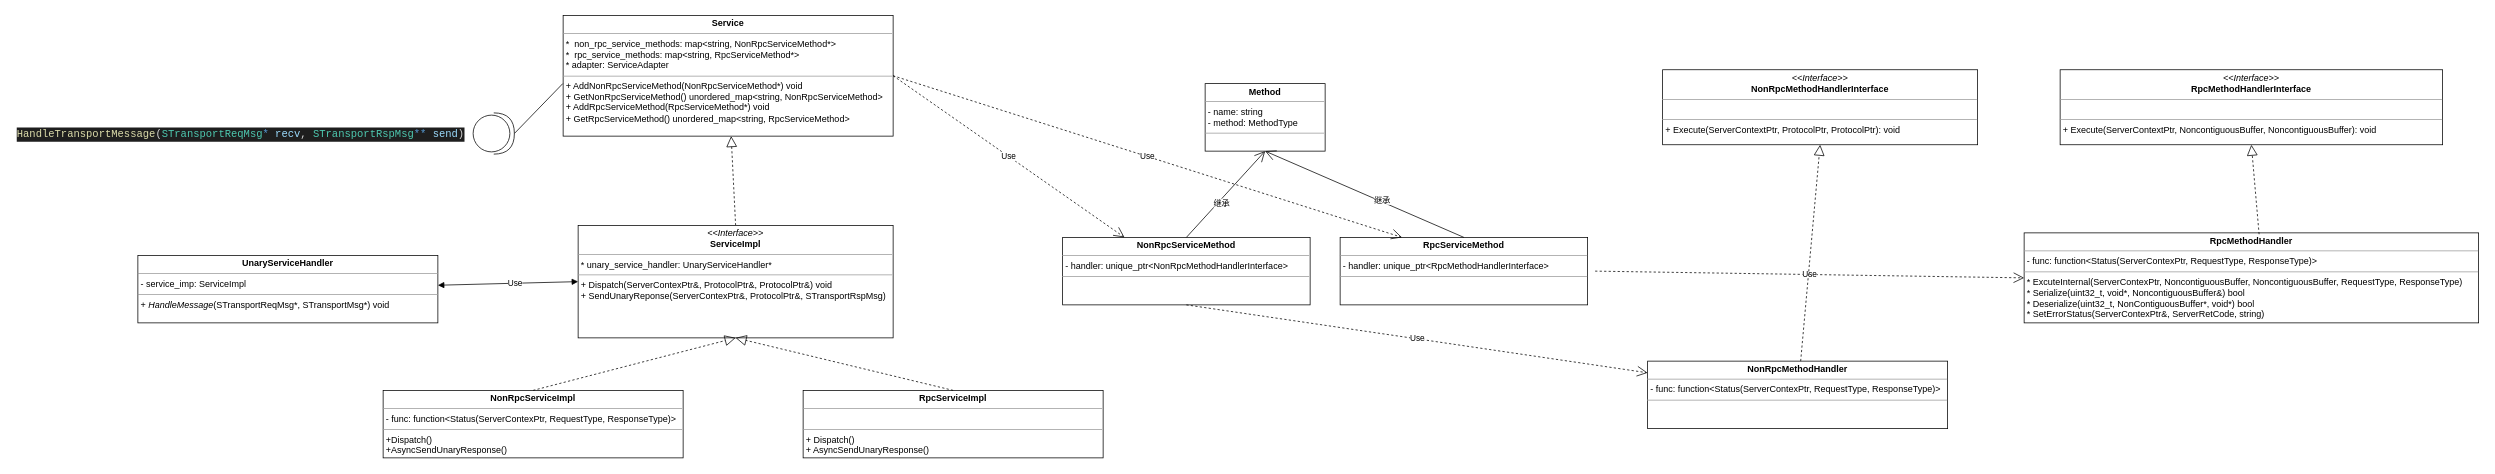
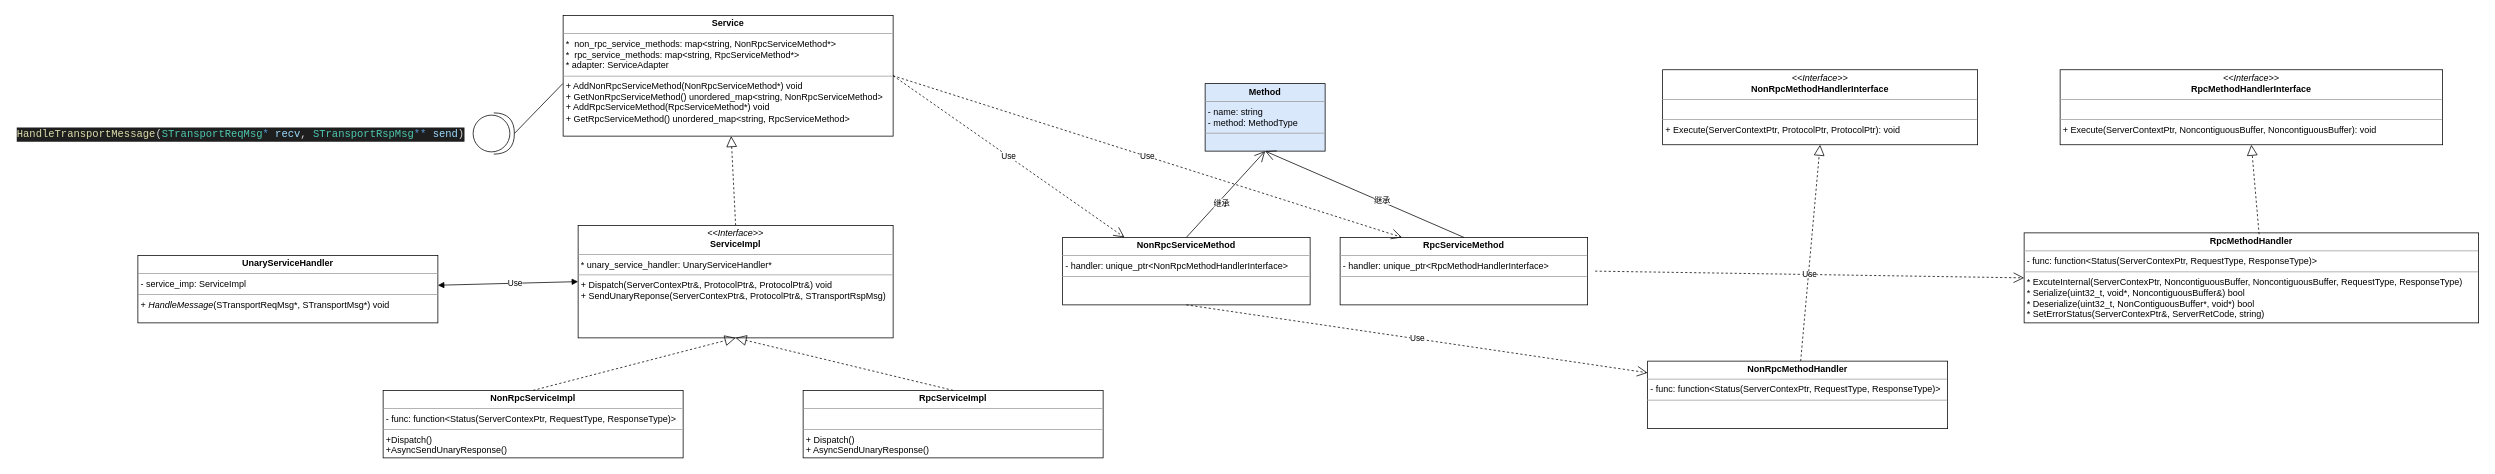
(1265, 117) -> (1265, 117)
